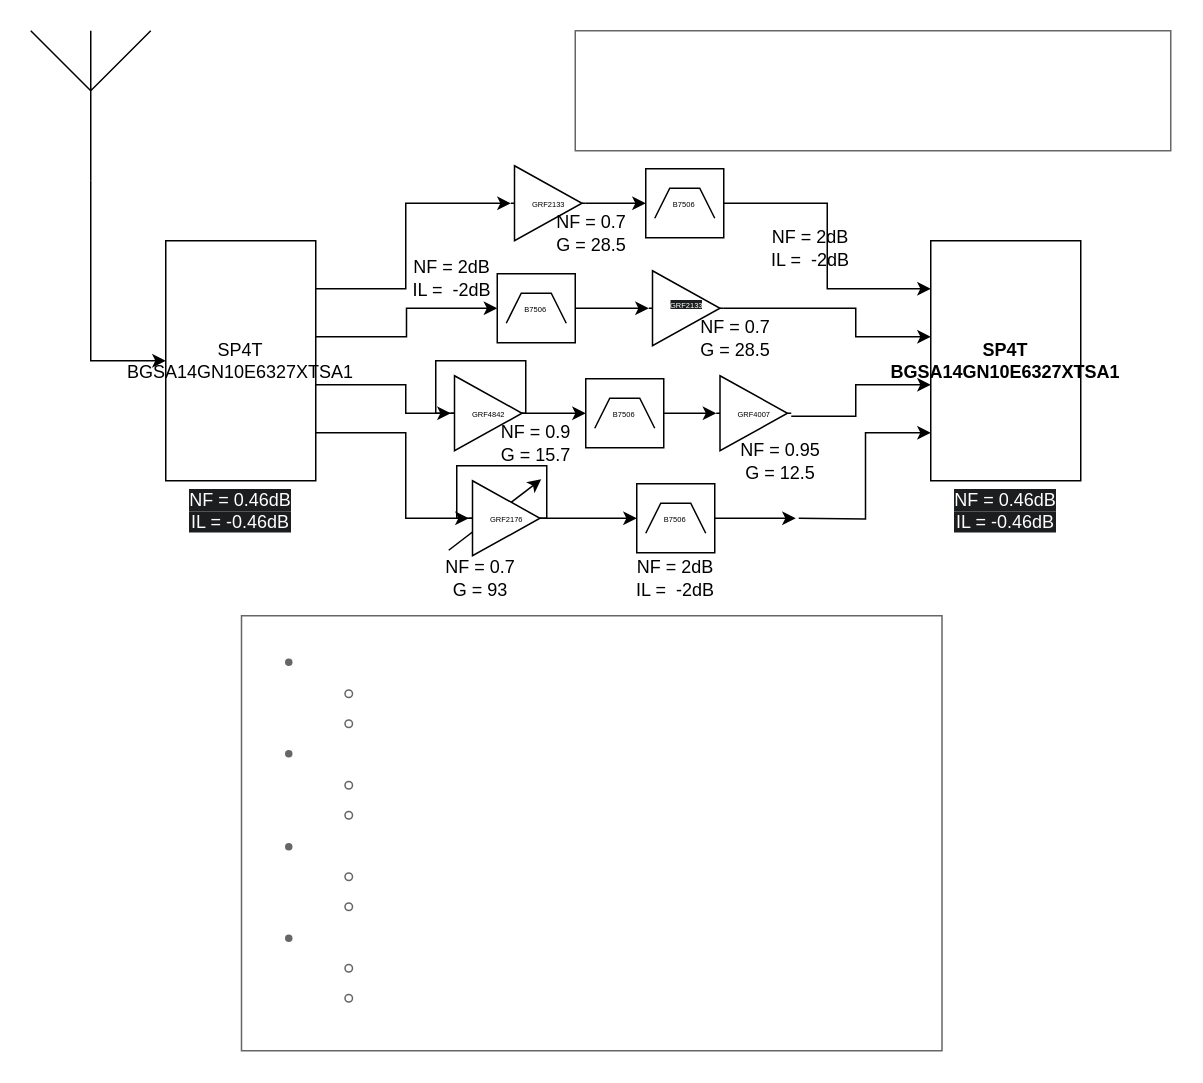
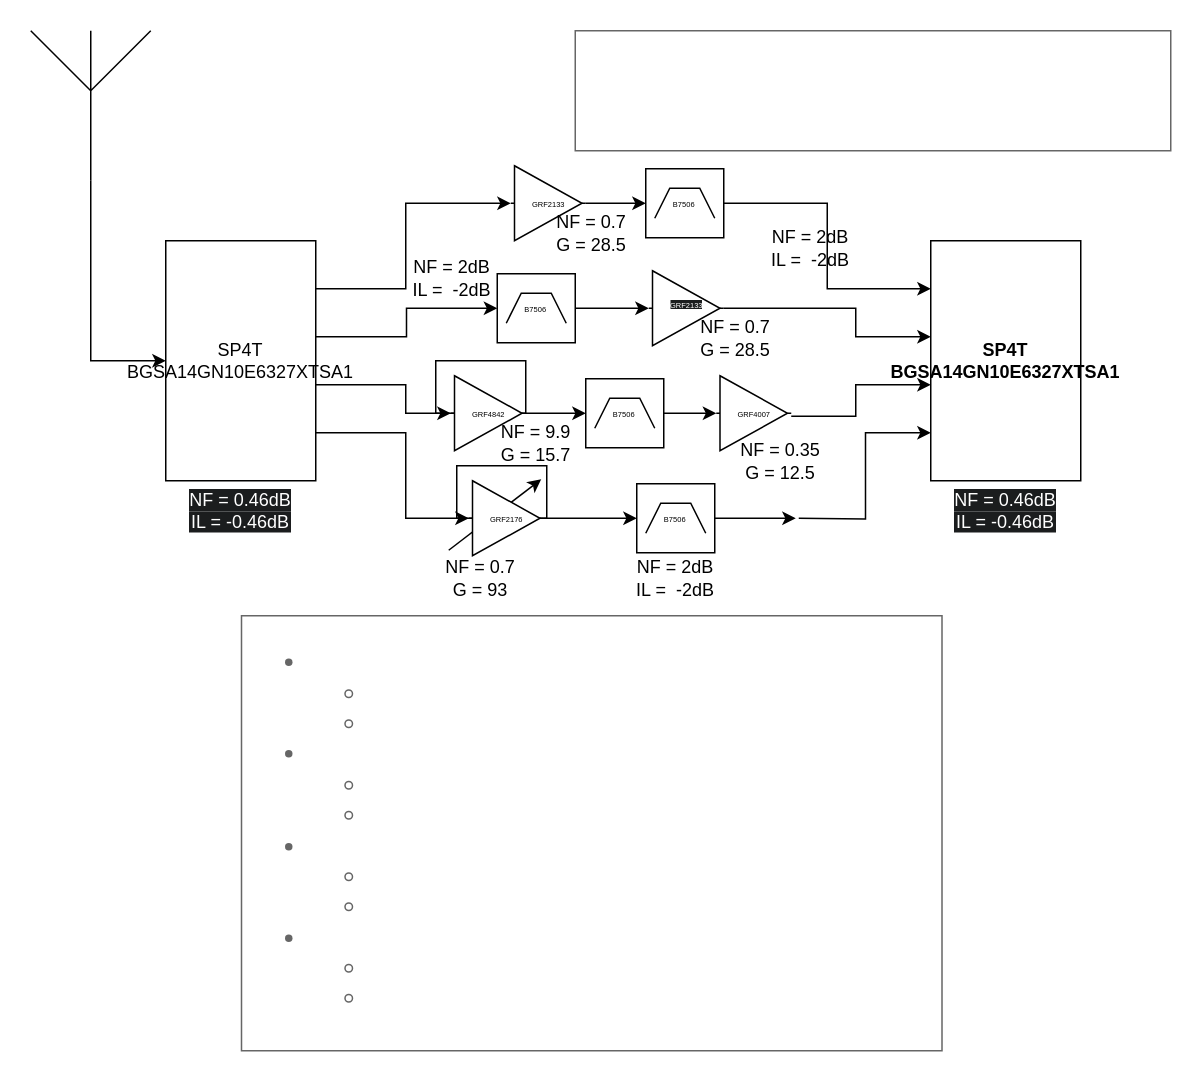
(536, 443) -> (536, 443)
(781, 461) -> (781, 461)
